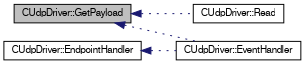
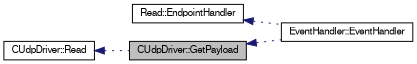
(167, 14) -> (117, 51)
(73, 51) -> (188, 14)
(239, 51) -> (347, 32)
